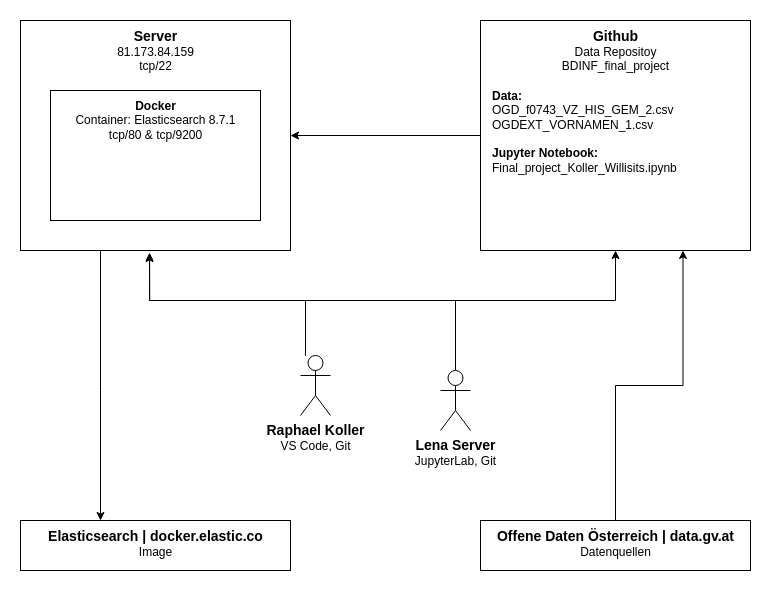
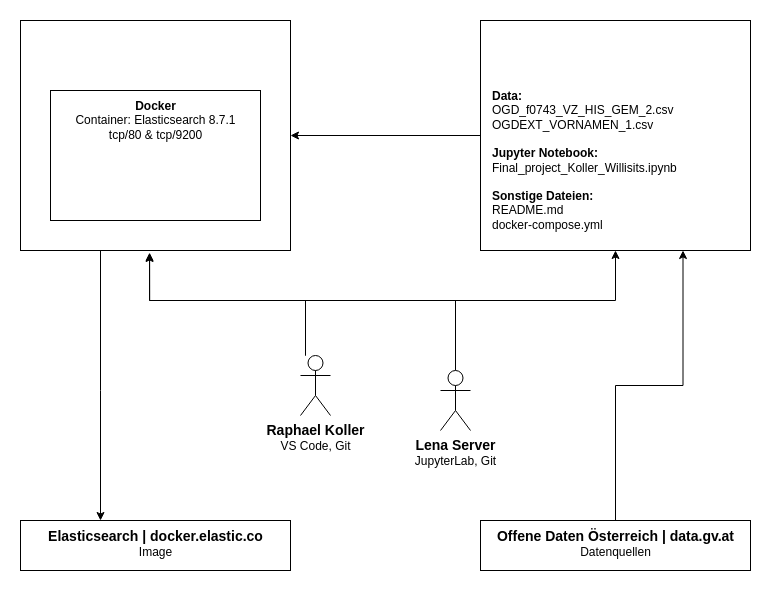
(156, 51) -> none
(616, 51) -> none
none -> (561, 211)
